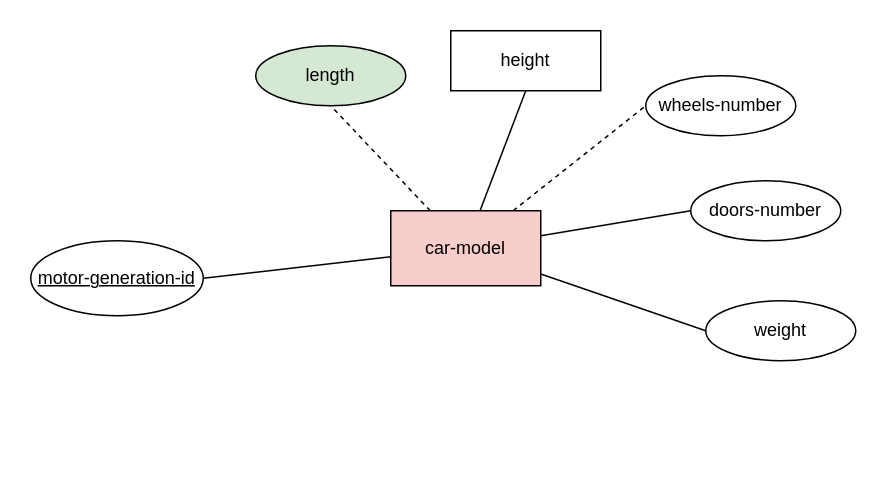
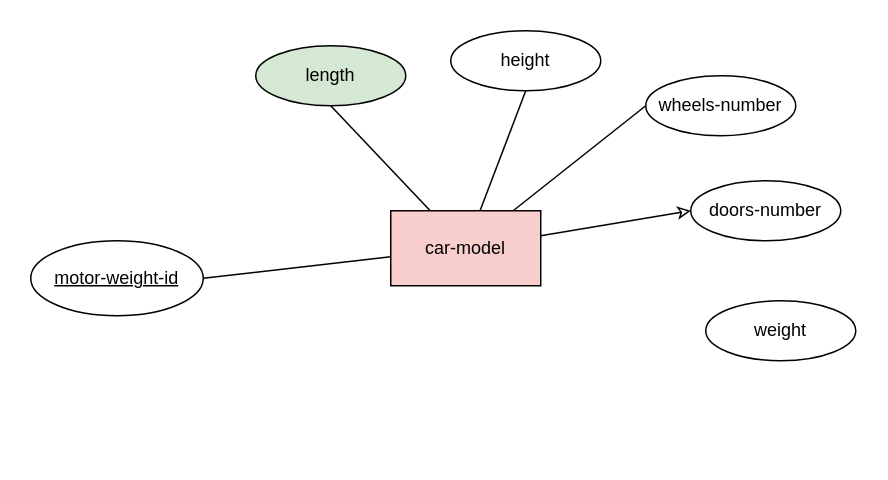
(526, 61) -> (526, 61)
(581, 157) -> (581, 157)
(380, 158) -> (380, 158)
(683, 212) -> (679, 213)
(117, 278) -> (117, 278)
(623, 302) -> none
